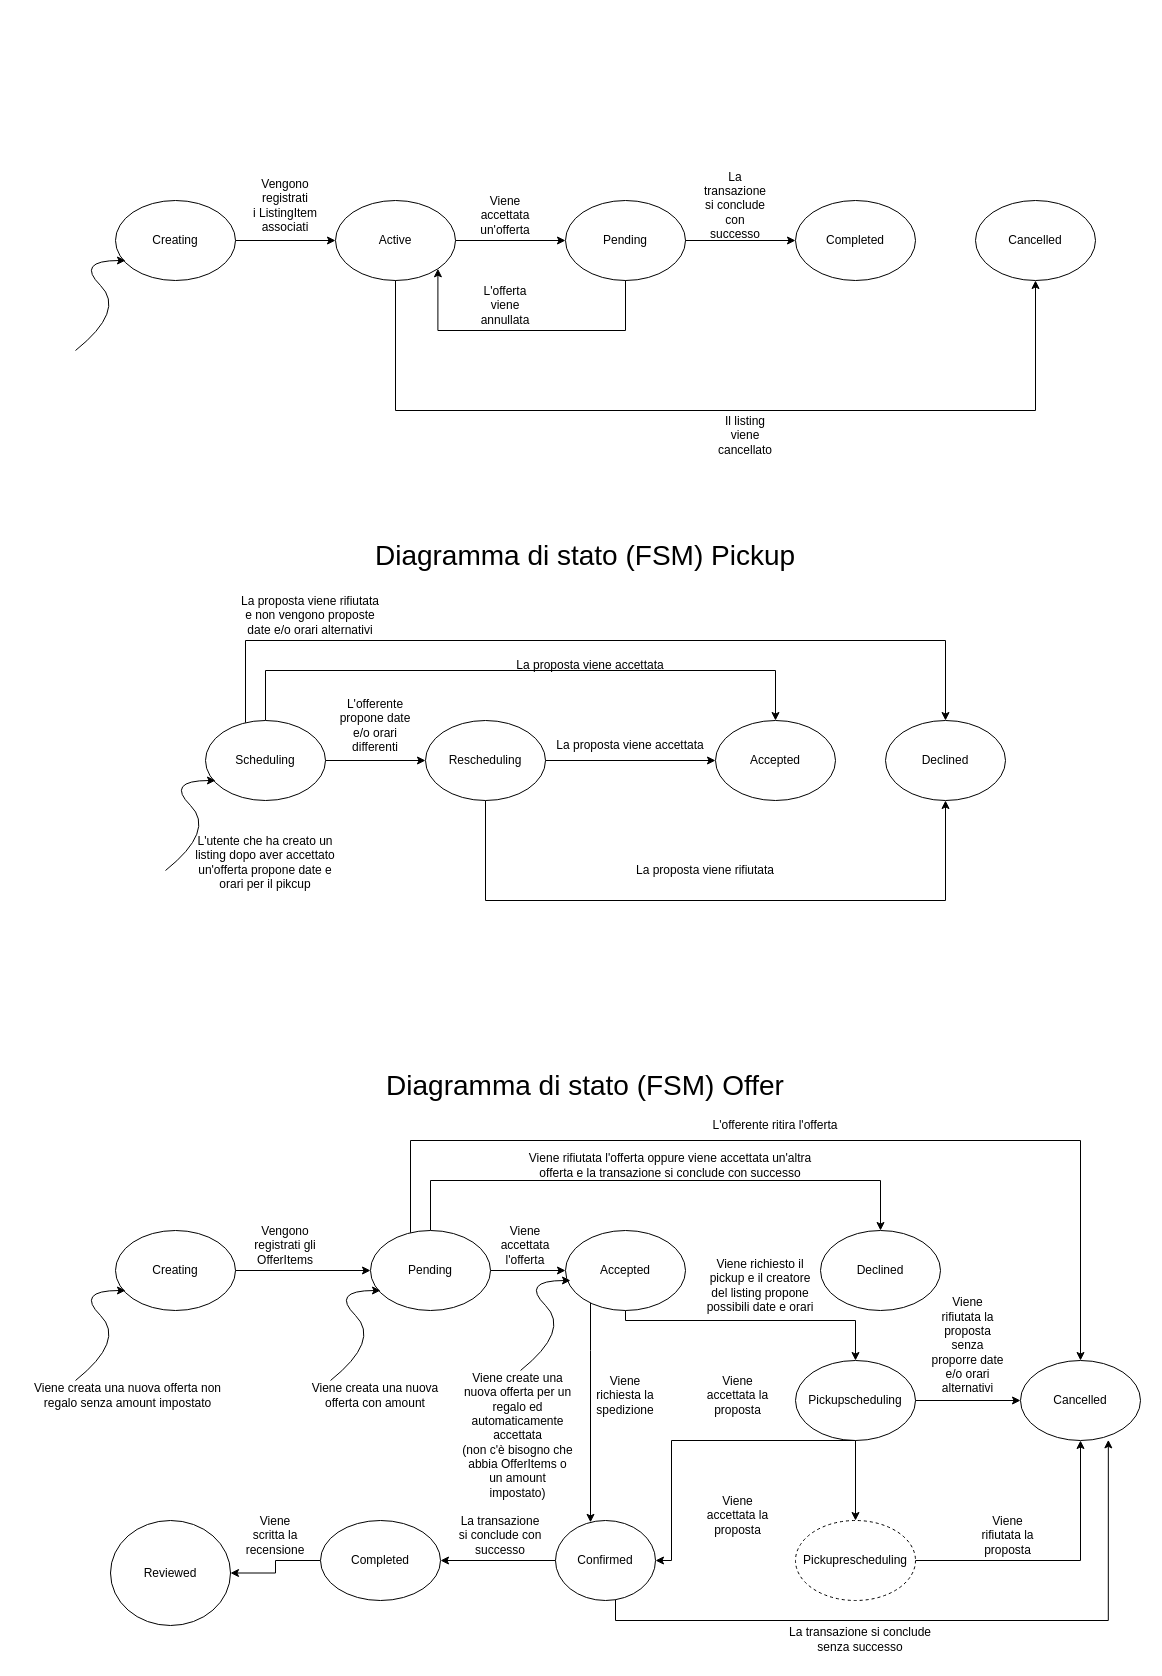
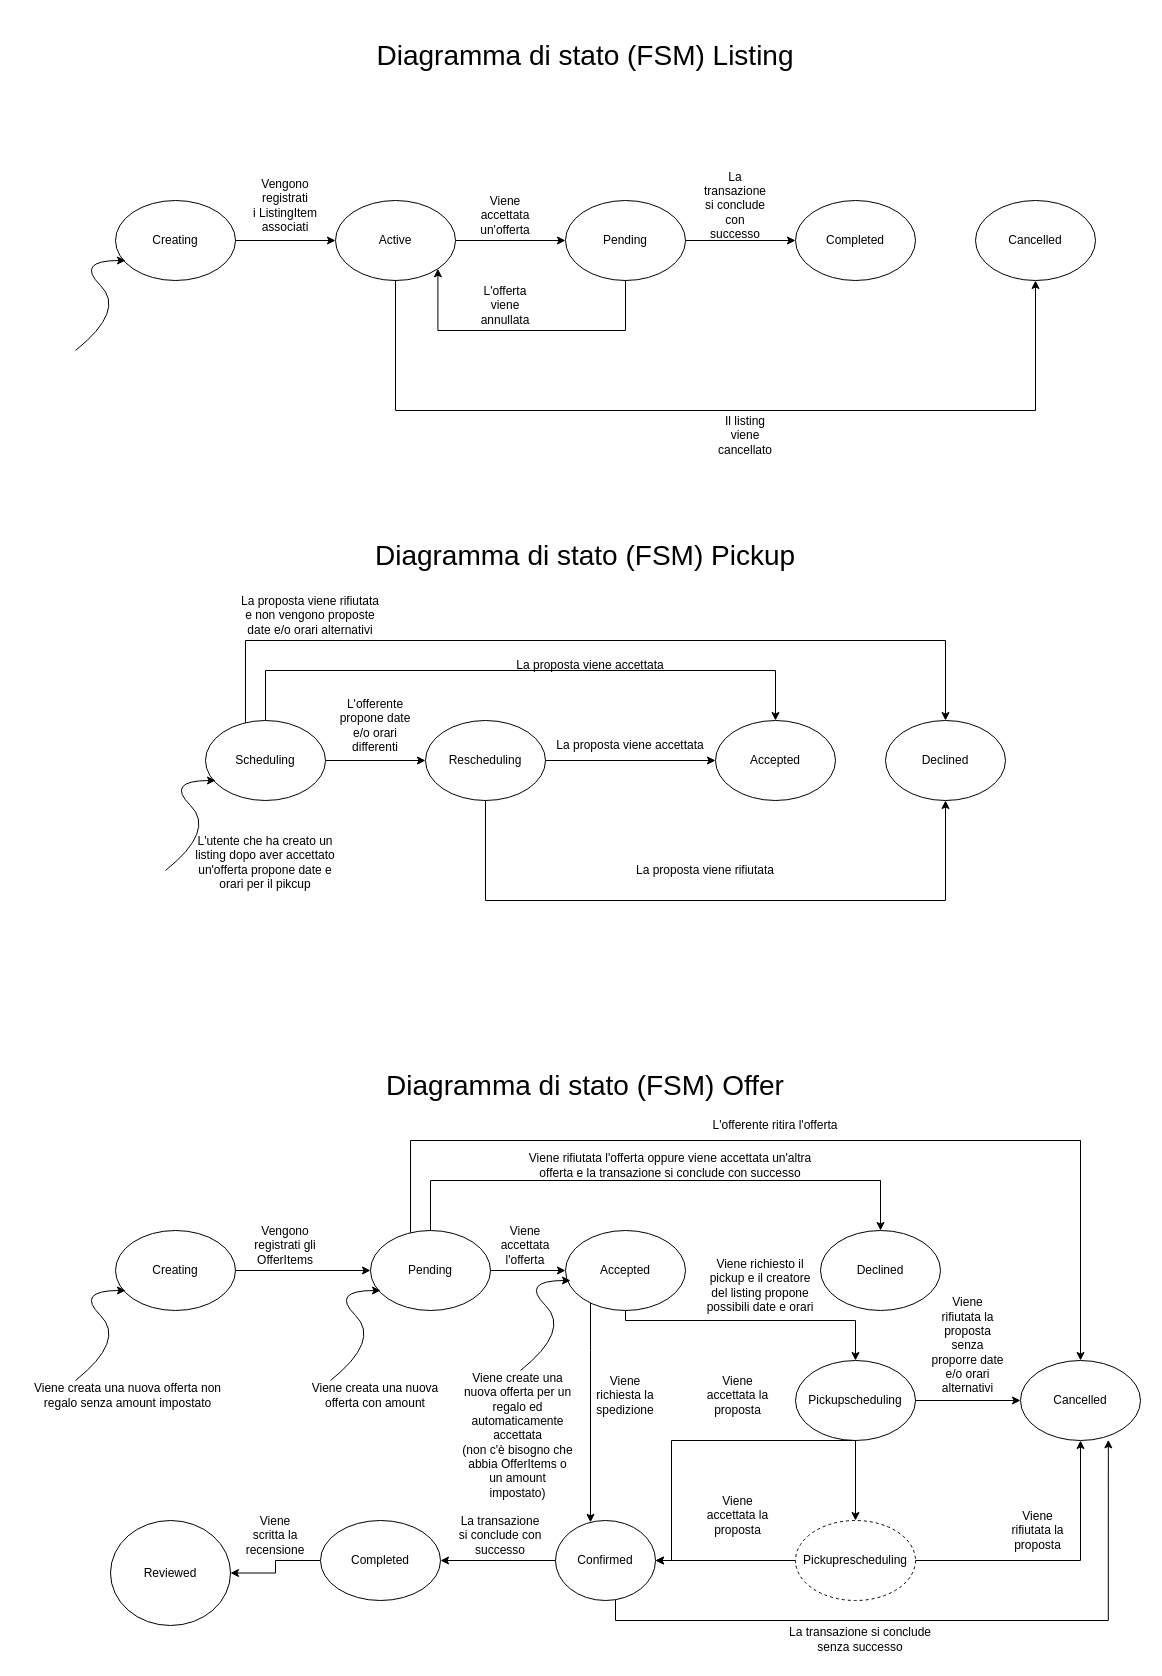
none -> (586, 56)
(1008, 1536) -> (1038, 1531)
none -> (734, 1561)
